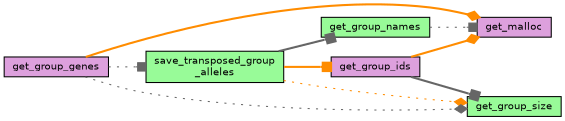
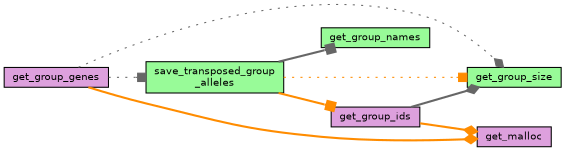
(448, 27) -> none
(440, 85) -> (439, 99)
(369, 93) -> (370, 77)
